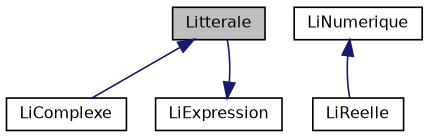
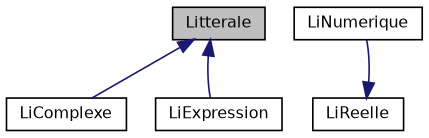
(230, 61) -> (208, 77)
(347, 77) -> (369, 61)
